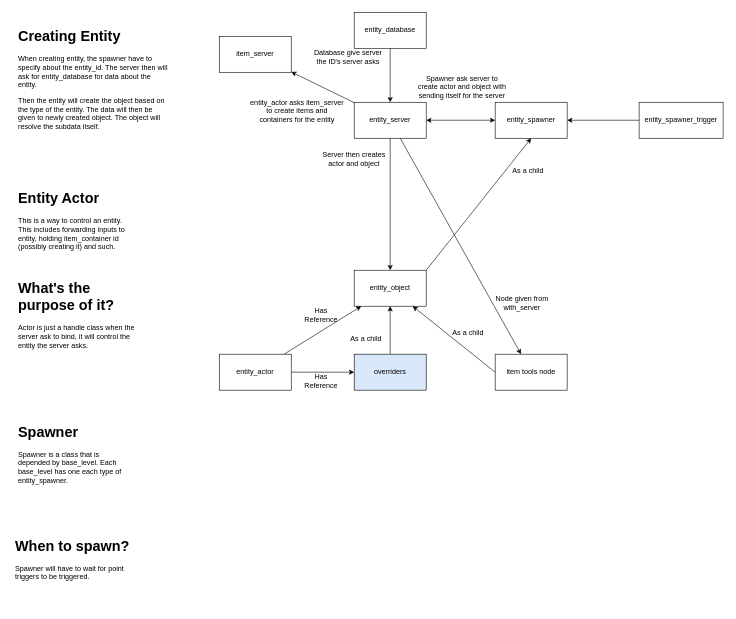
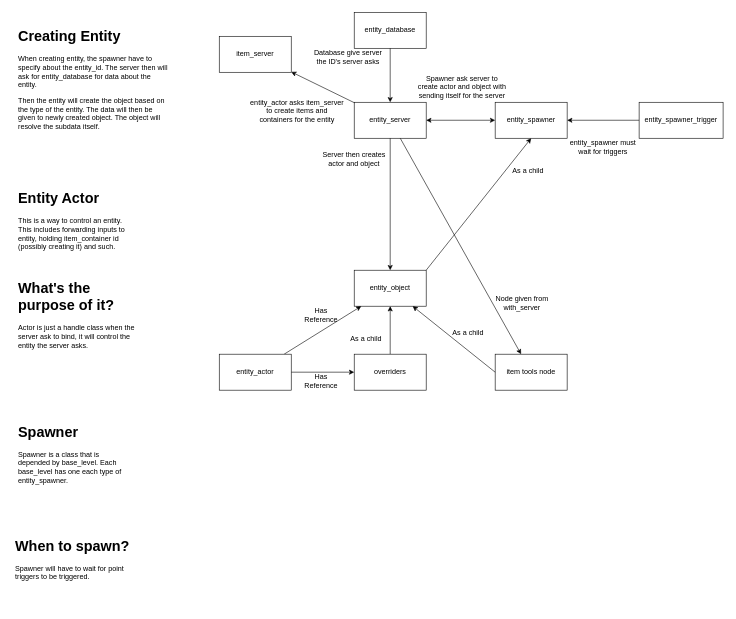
none -> (603, 147)
(390, 372) -> (390, 372)
